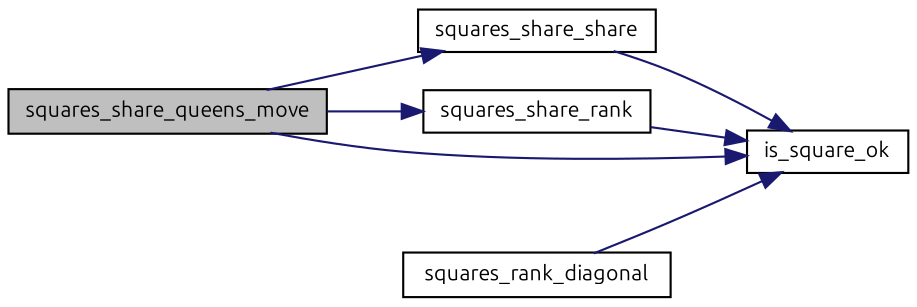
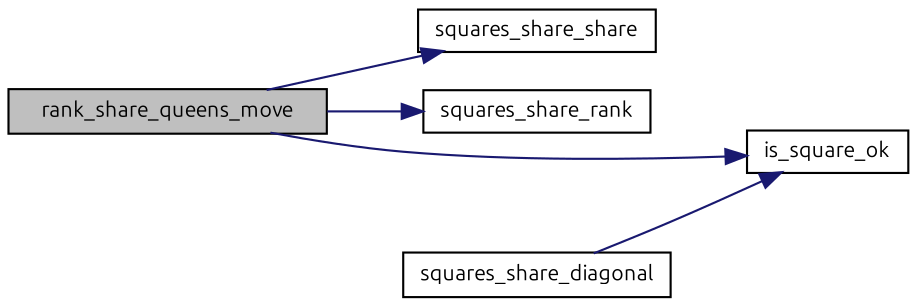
(695, 82) -> none
(168, 111) -> (168, 111)
(688, 132) -> none
(537, 275) -> (537, 275)
